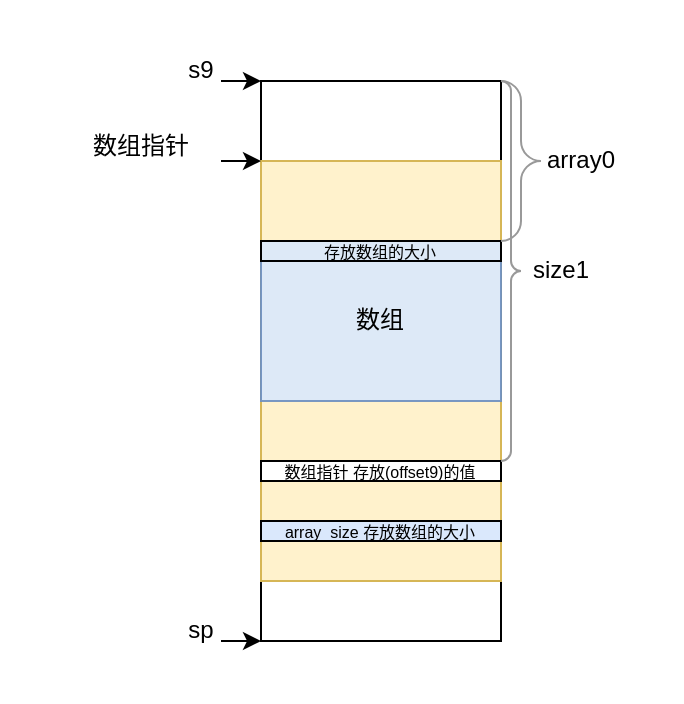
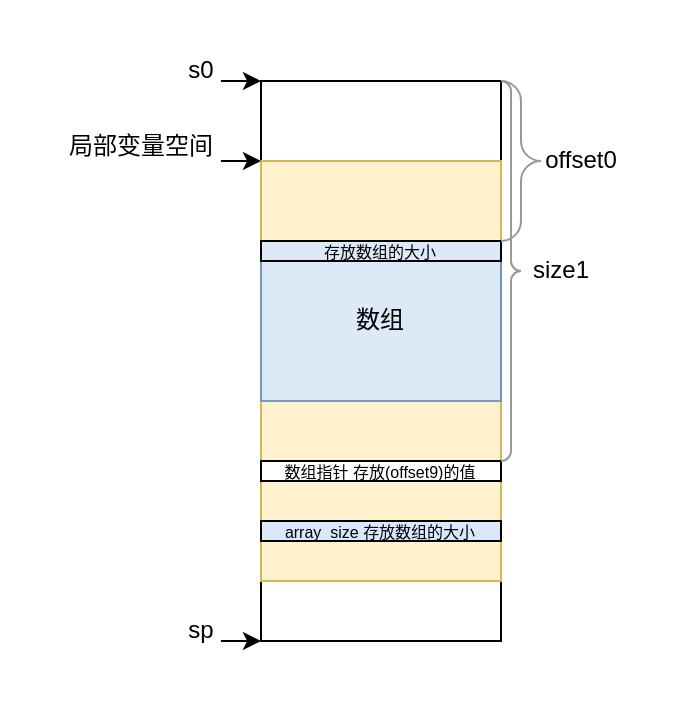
(202, 71) -> (202, 71)
(142, 147) -> (142, 147)
(582, 161) -> (582, 161)
